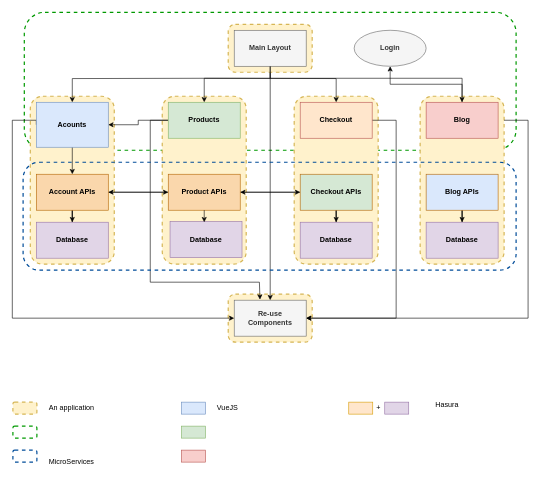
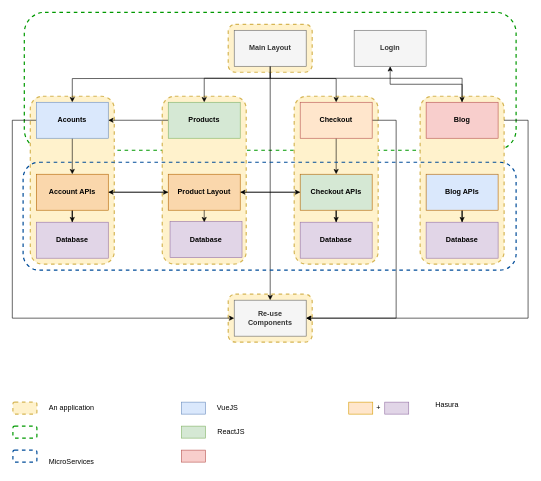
(390, 48) -> (390, 48)
(72, 125) -> (72, 120)
none -> (336, 168)
(204, 192) -> (204, 192)
(260, 288) -> none
none -> (231, 432)
